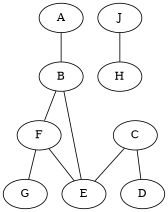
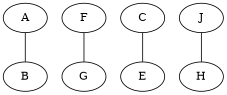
(50, 106) -> none
(73, 135) -> none
(62, 165) -> none
(143, 194) -> none
